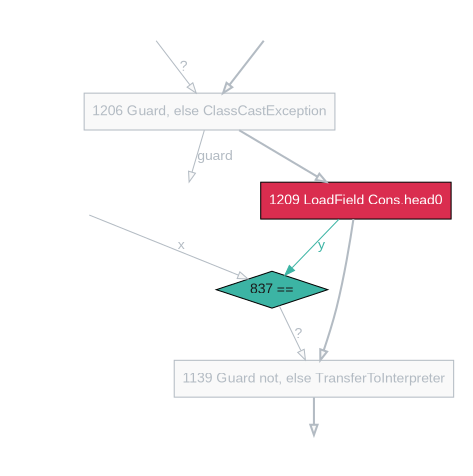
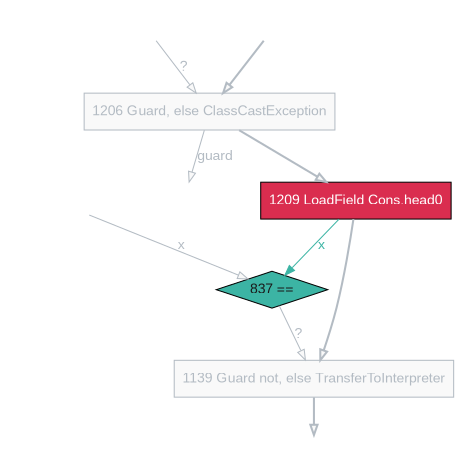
(322, 245) -> (322, 245)
